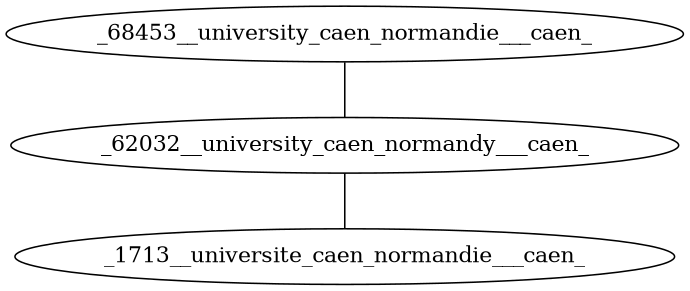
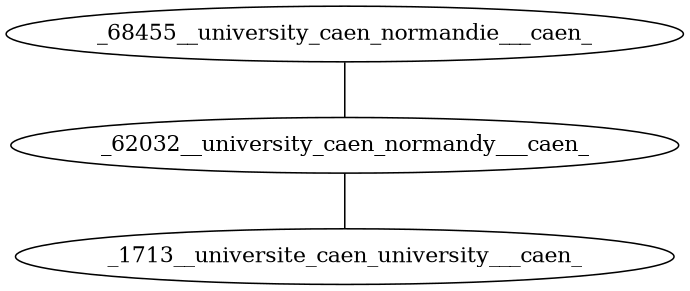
(345, 34) -> (345, 34)
(345, 257) -> (345, 257)
